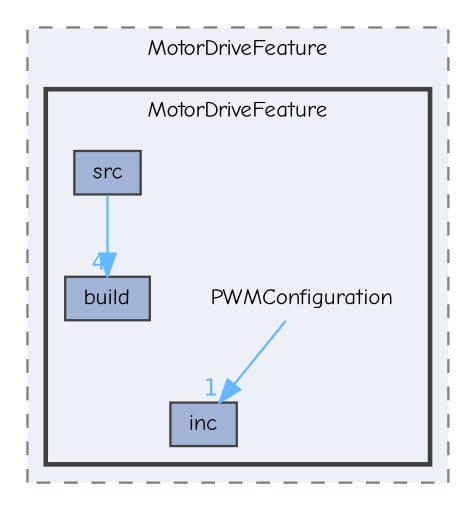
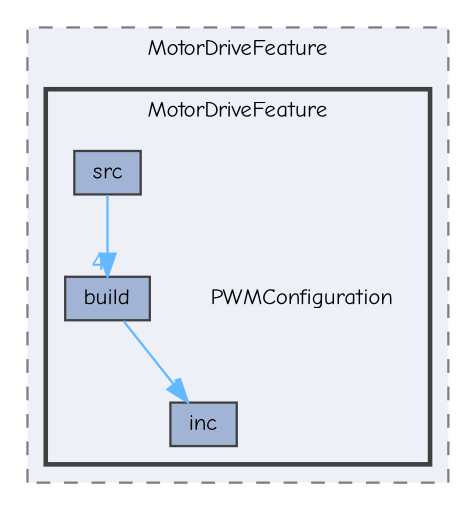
(260, 352) -> (148, 352)
